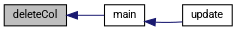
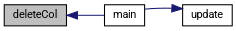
(169, 22) -> (158, 8)
